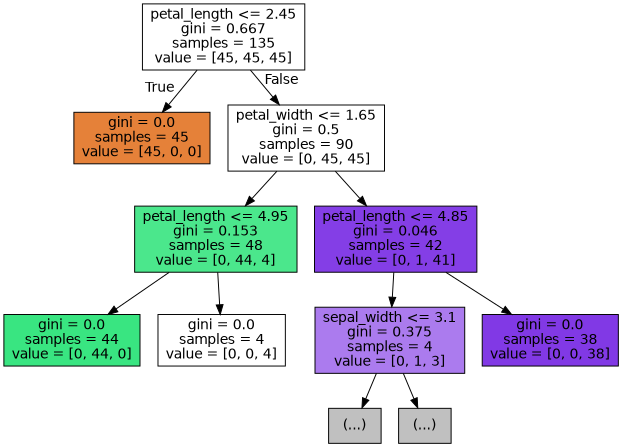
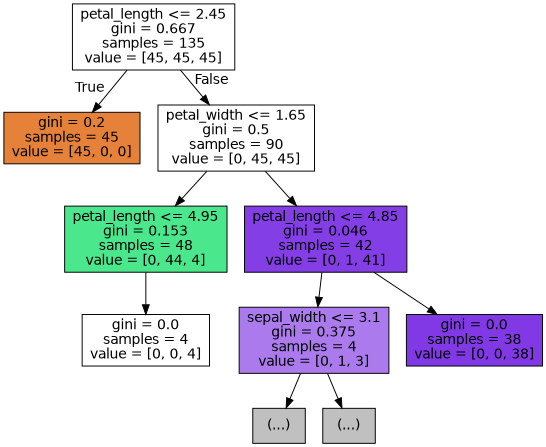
(142, 138) -> (72, 138)
(72, 340) -> none
